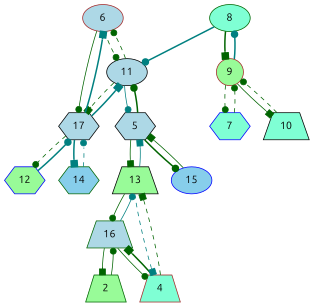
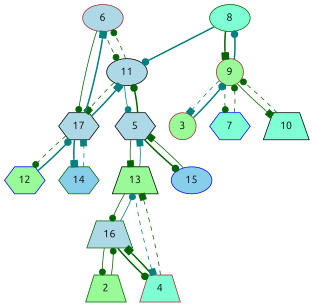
none -> (183, 126)
(84, 157) -> (84, 157)
(103, 259) -> (103, 259)
(130, 261) -> (130, 261)
